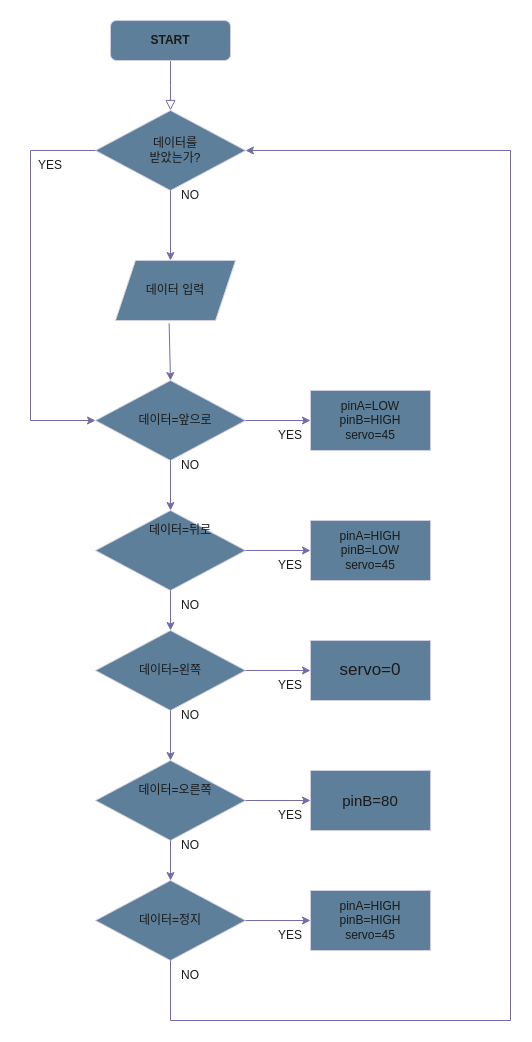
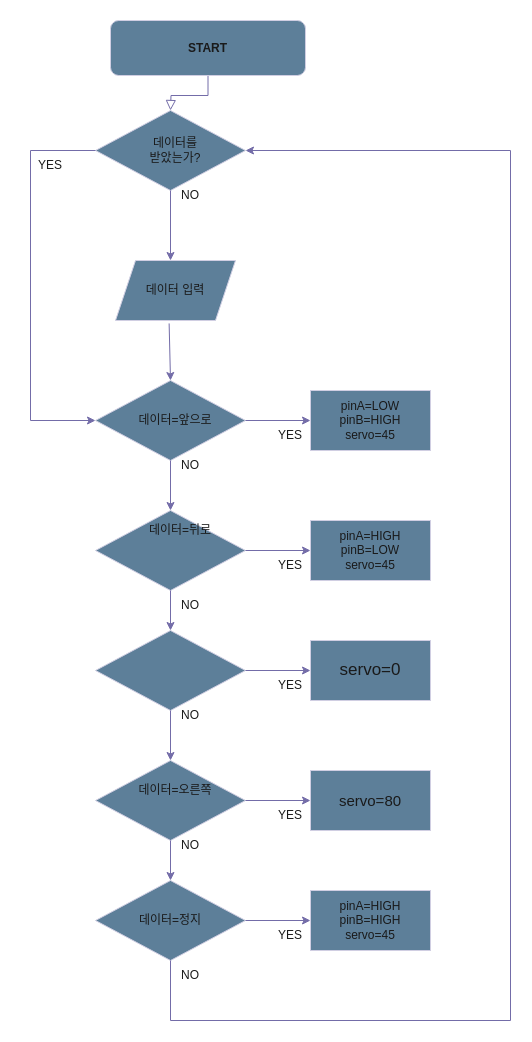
(171, 41) -> (208, 48)
(171, 671) -> none
(371, 801) -> (371, 801)
